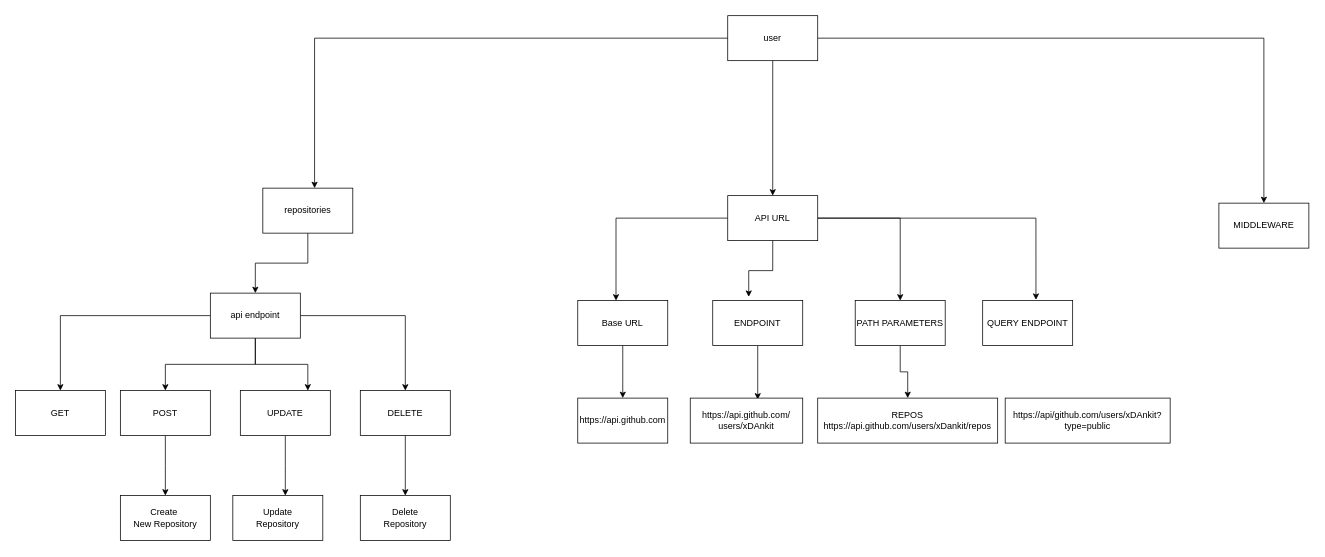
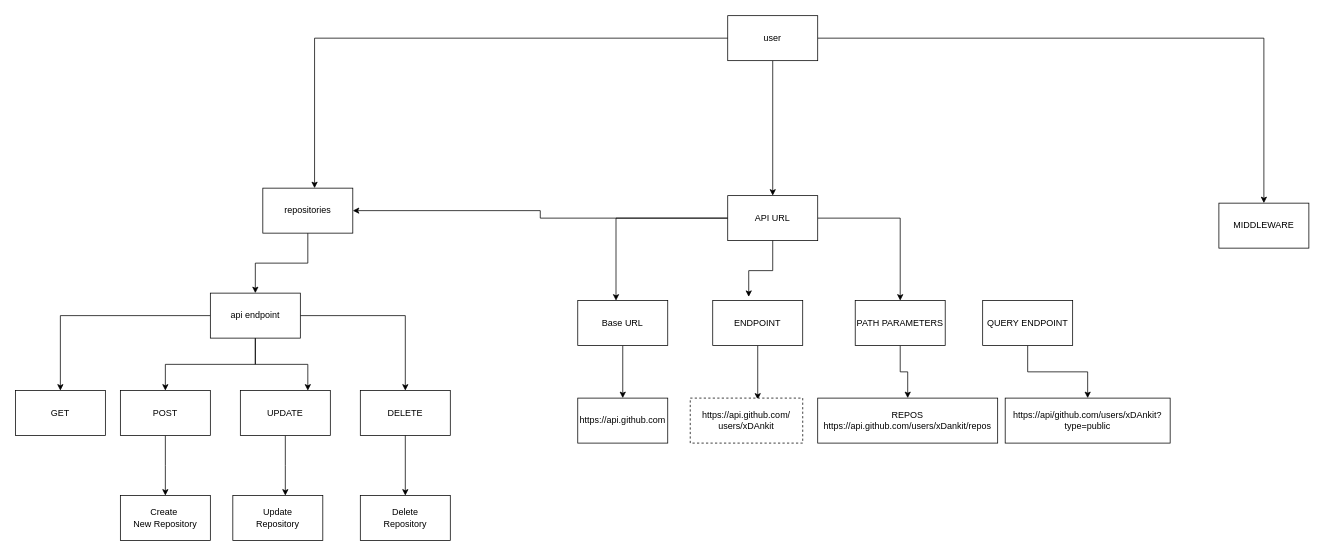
(1035, 218) -> (454, 210)
none -> (1028, 360)
(747, 420) -> (747, 420)
